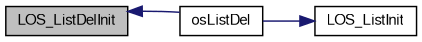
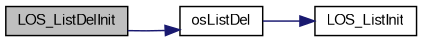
(161, 11) -> (146, 31)
